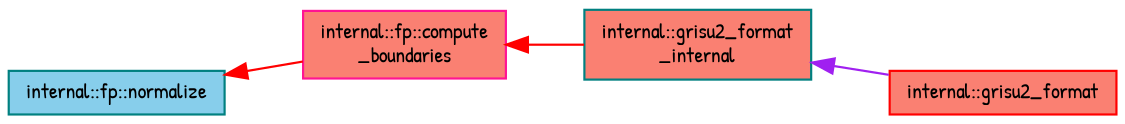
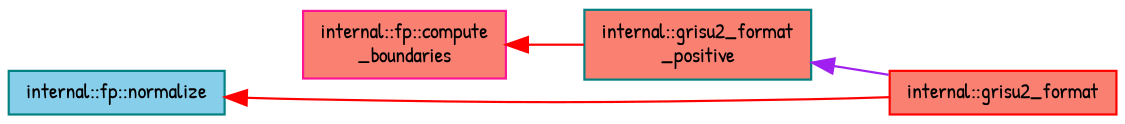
(698, 45) -> (698, 45)
(275, 66) -> (568, 102)
